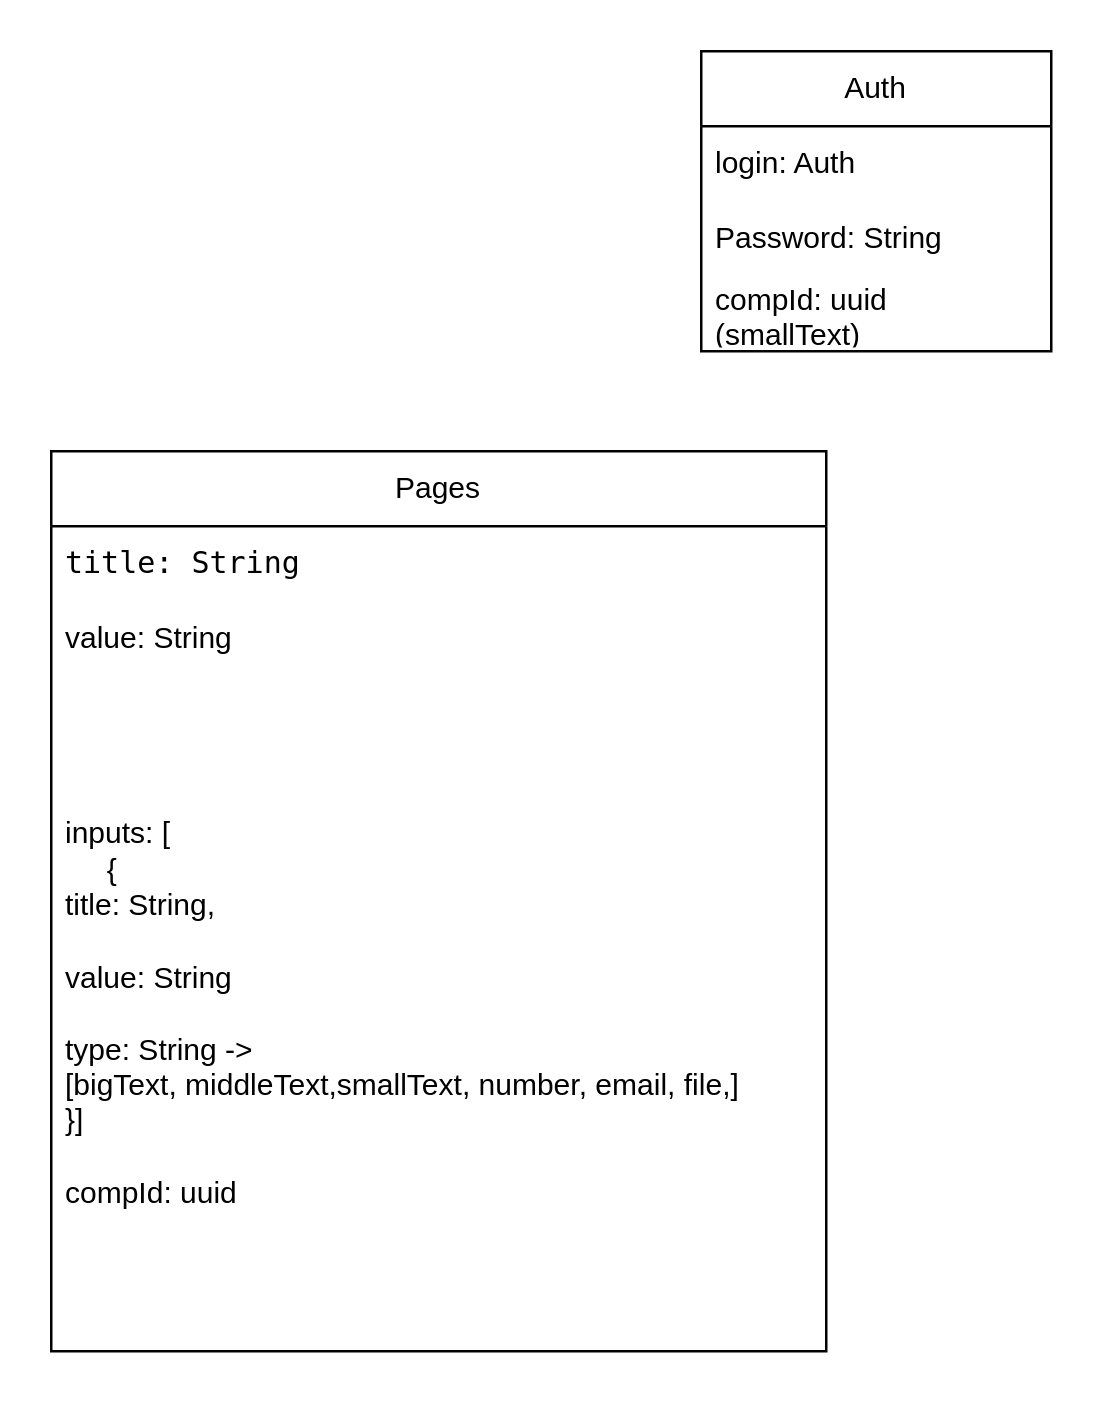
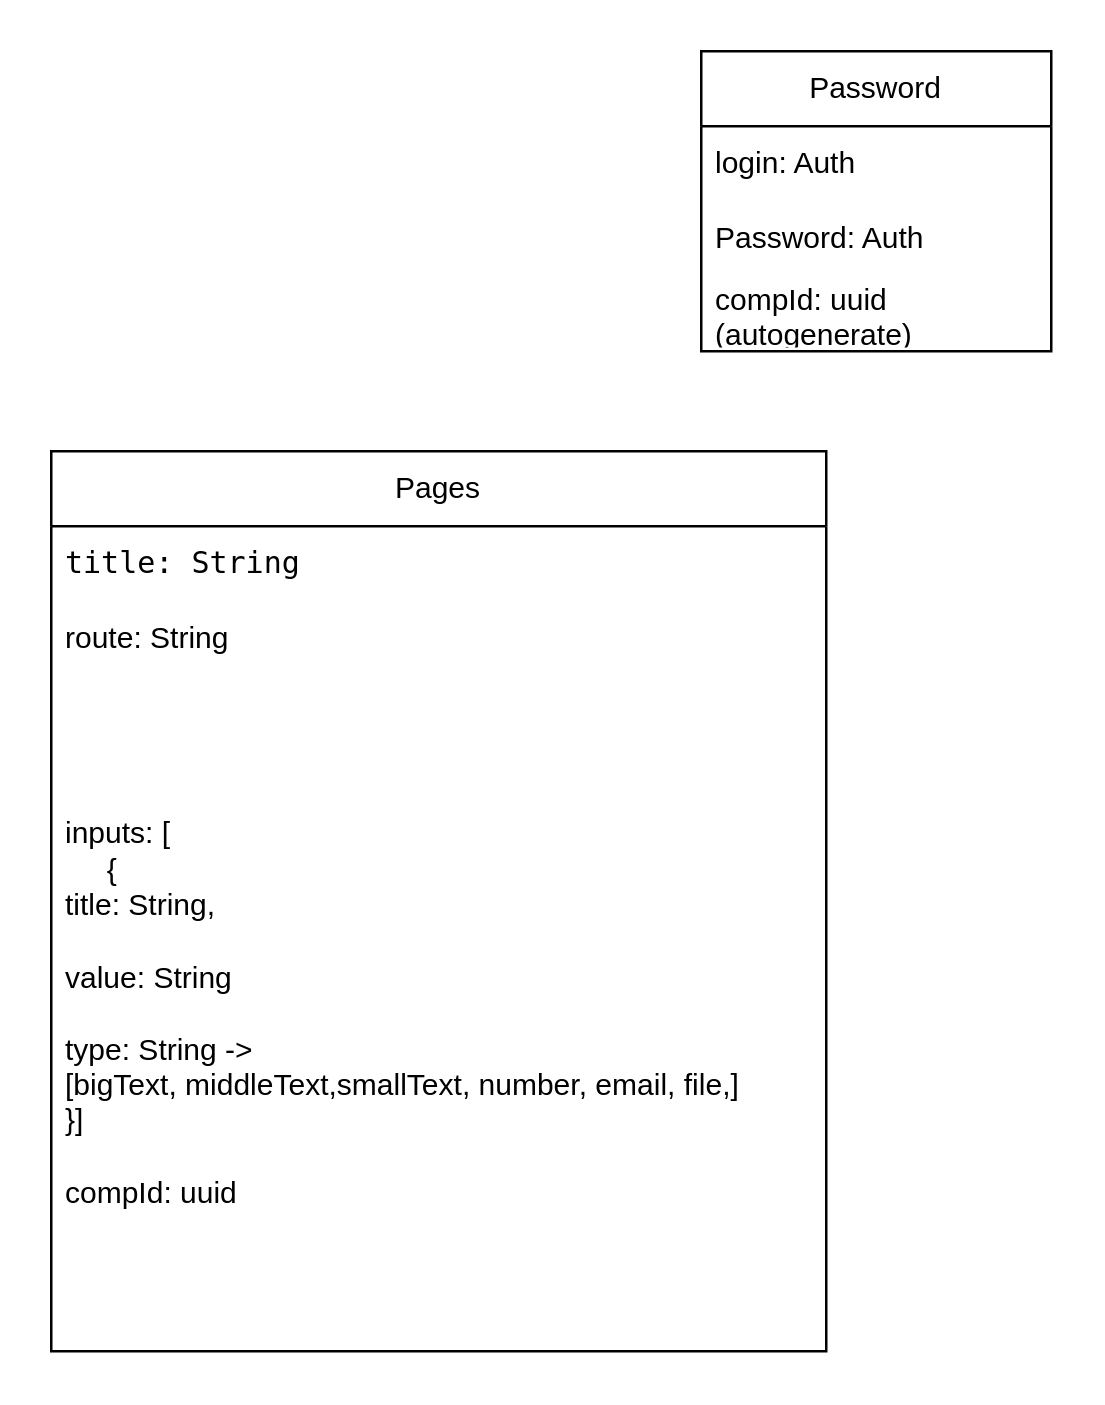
(876, 89) -> (876, 89)
(839, 239) -> (826, 239)
(879, 314) -> (879, 314)
(160, 639) -> (164, 639)
